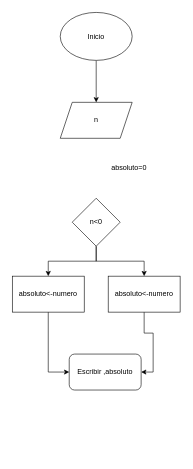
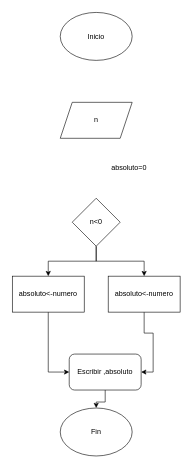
(96, 96) -> none
none -> (97, 402)
none -> (96, 432)
